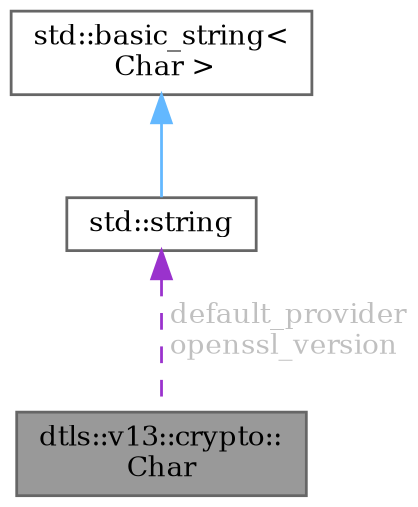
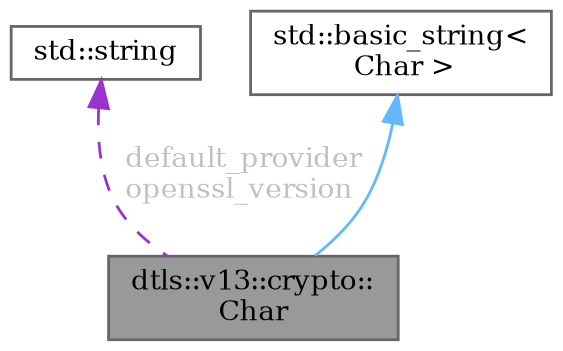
(162, 160) -> (367, 197)
